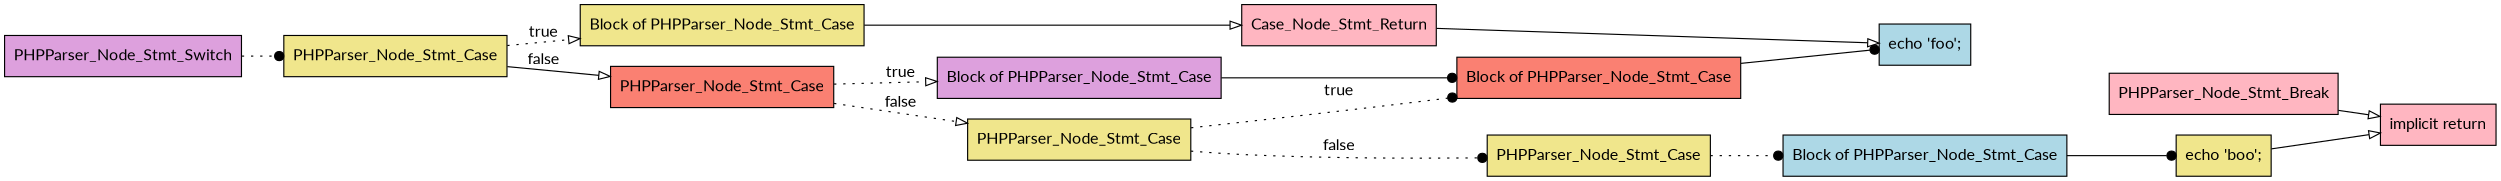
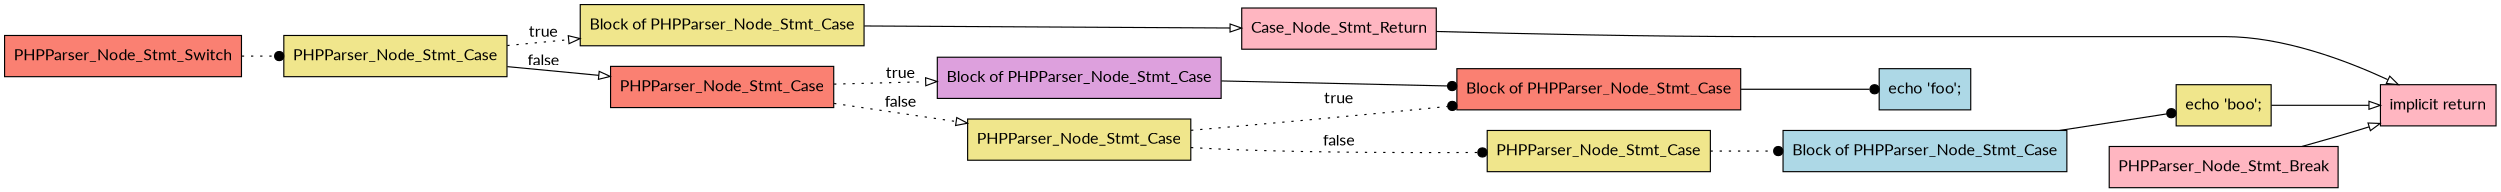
(1652, 36) -> (1915, 37)
(123, 56) -> (123, 56)
